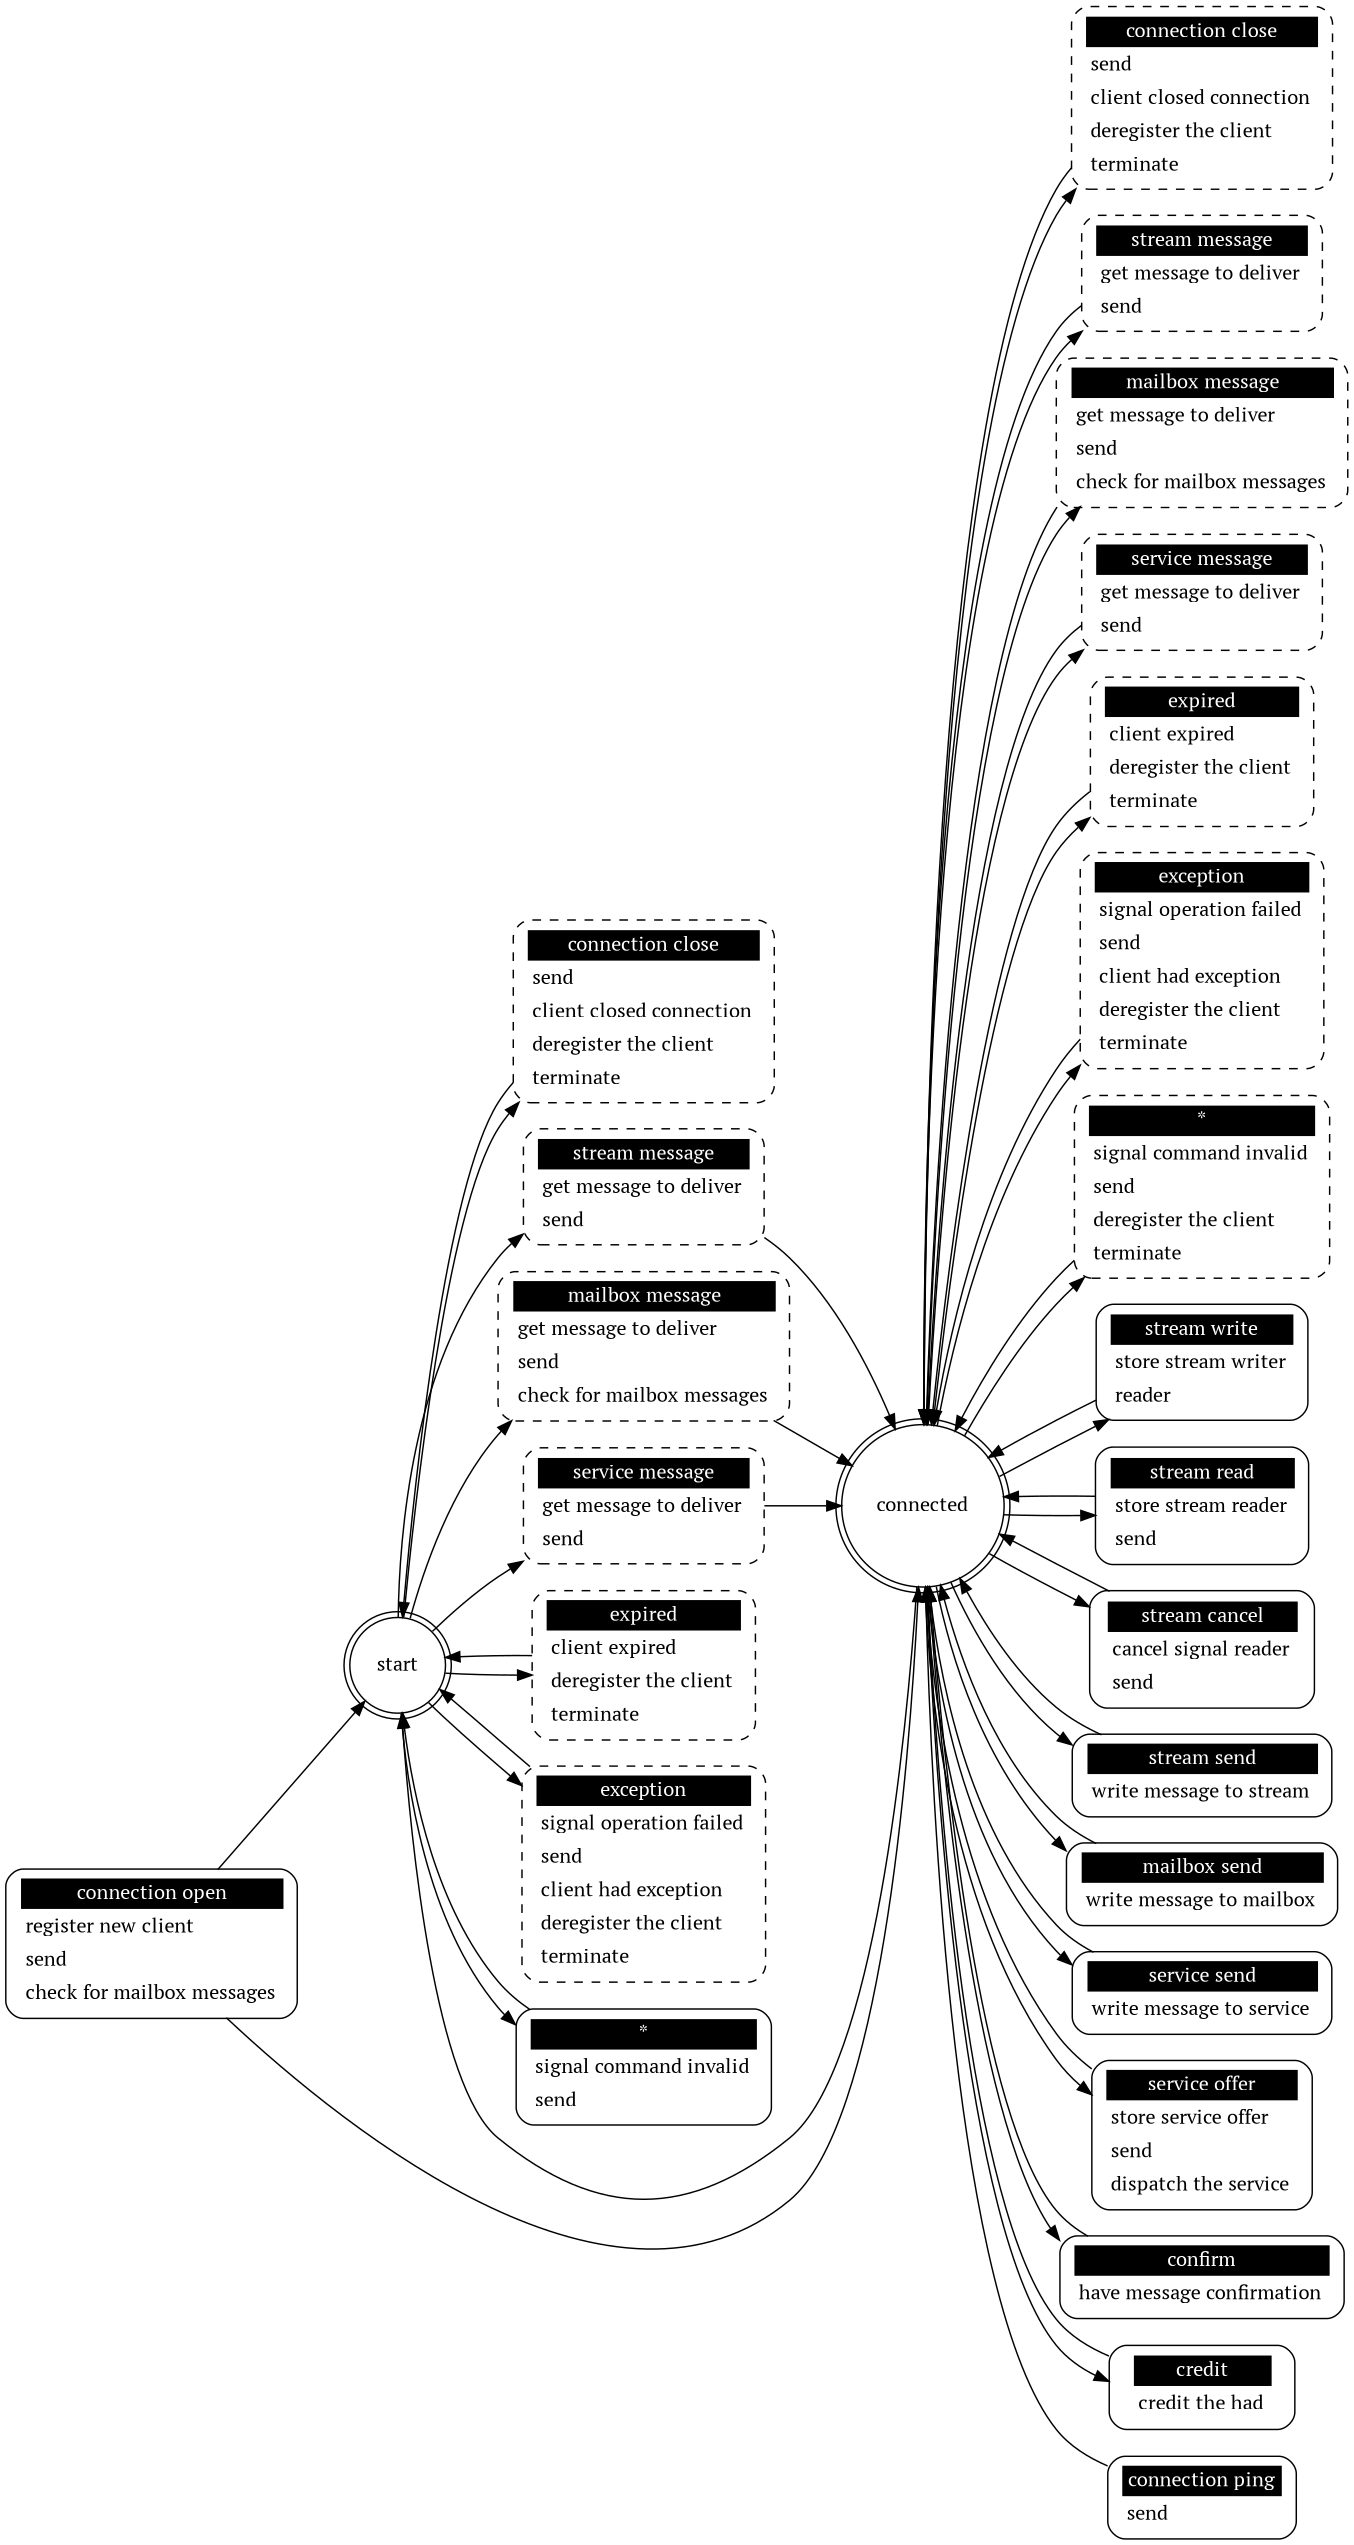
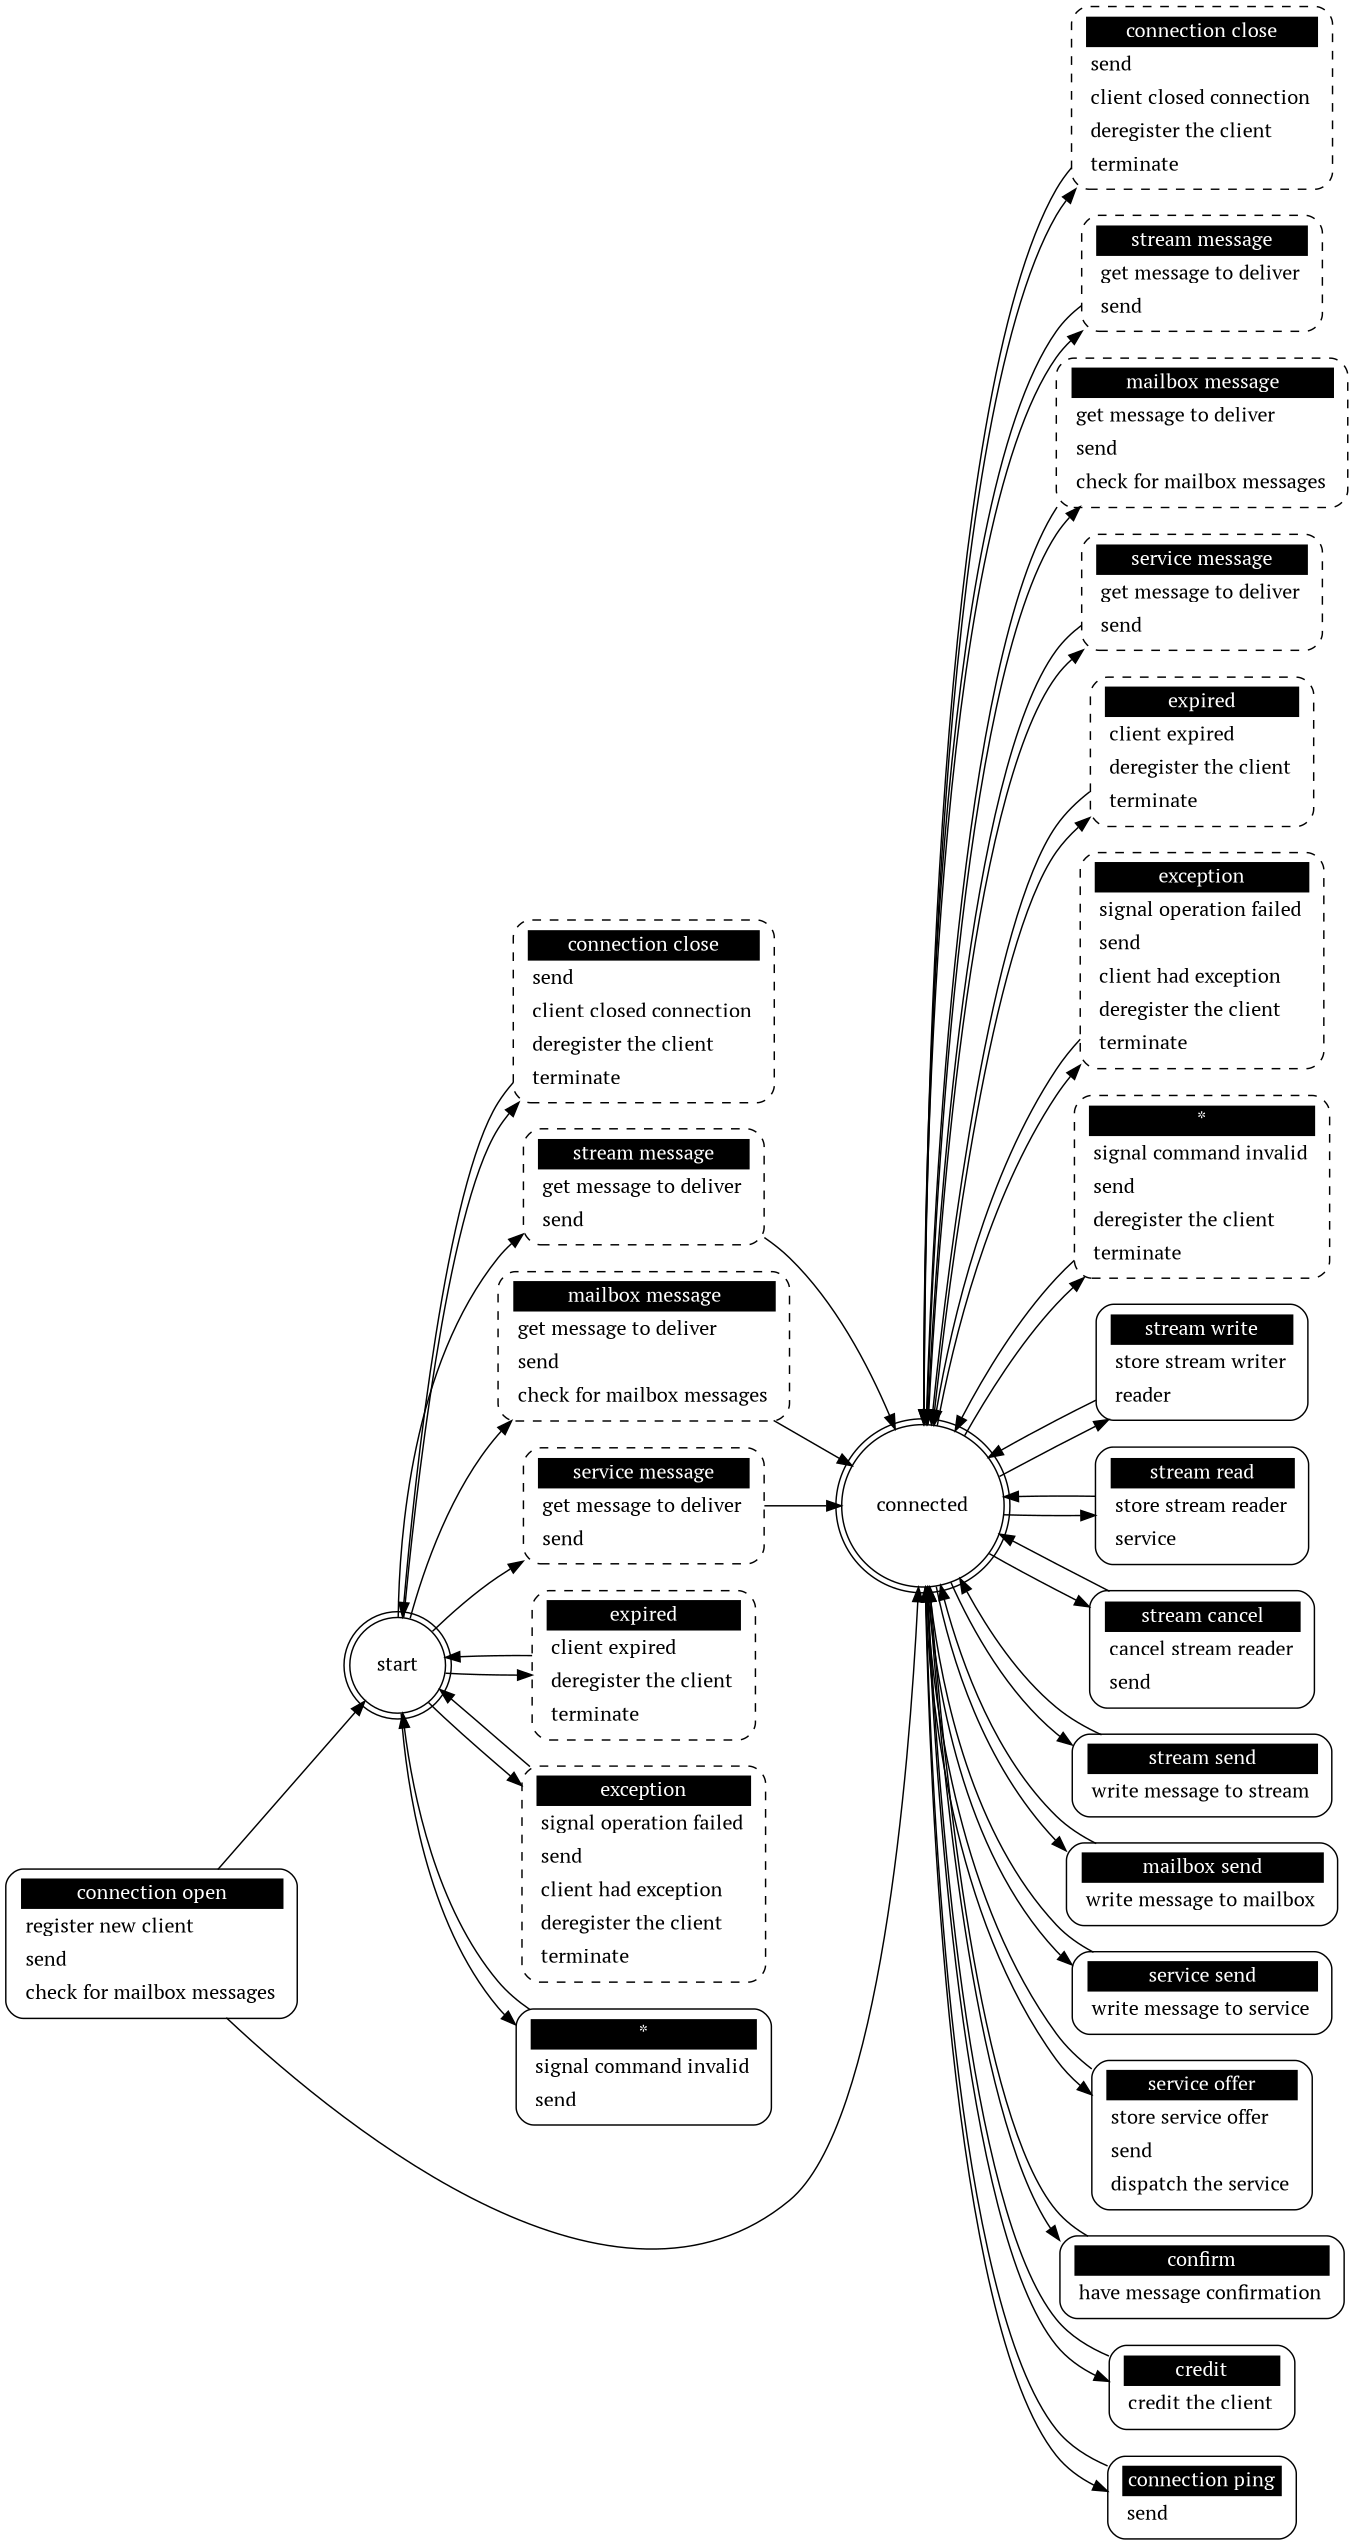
(1136, 1539) -> (1146, 1539)
(1201, 1649) -> (1201, 1649)
(715, 2184) -> (953, 2053)
(1201, 2403) -> (1201, 2403)
